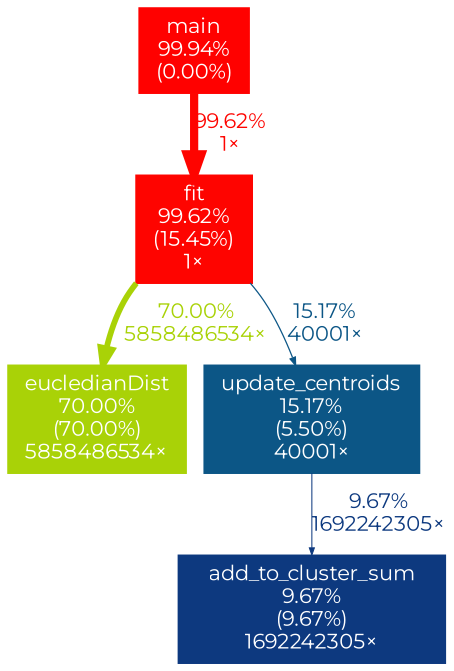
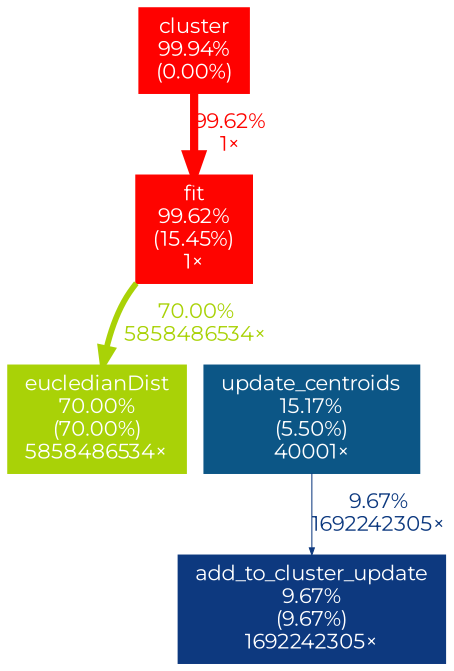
(194, 51) -> (194, 51)
(275, 318) -> none
(312, 609) -> (312, 609)
